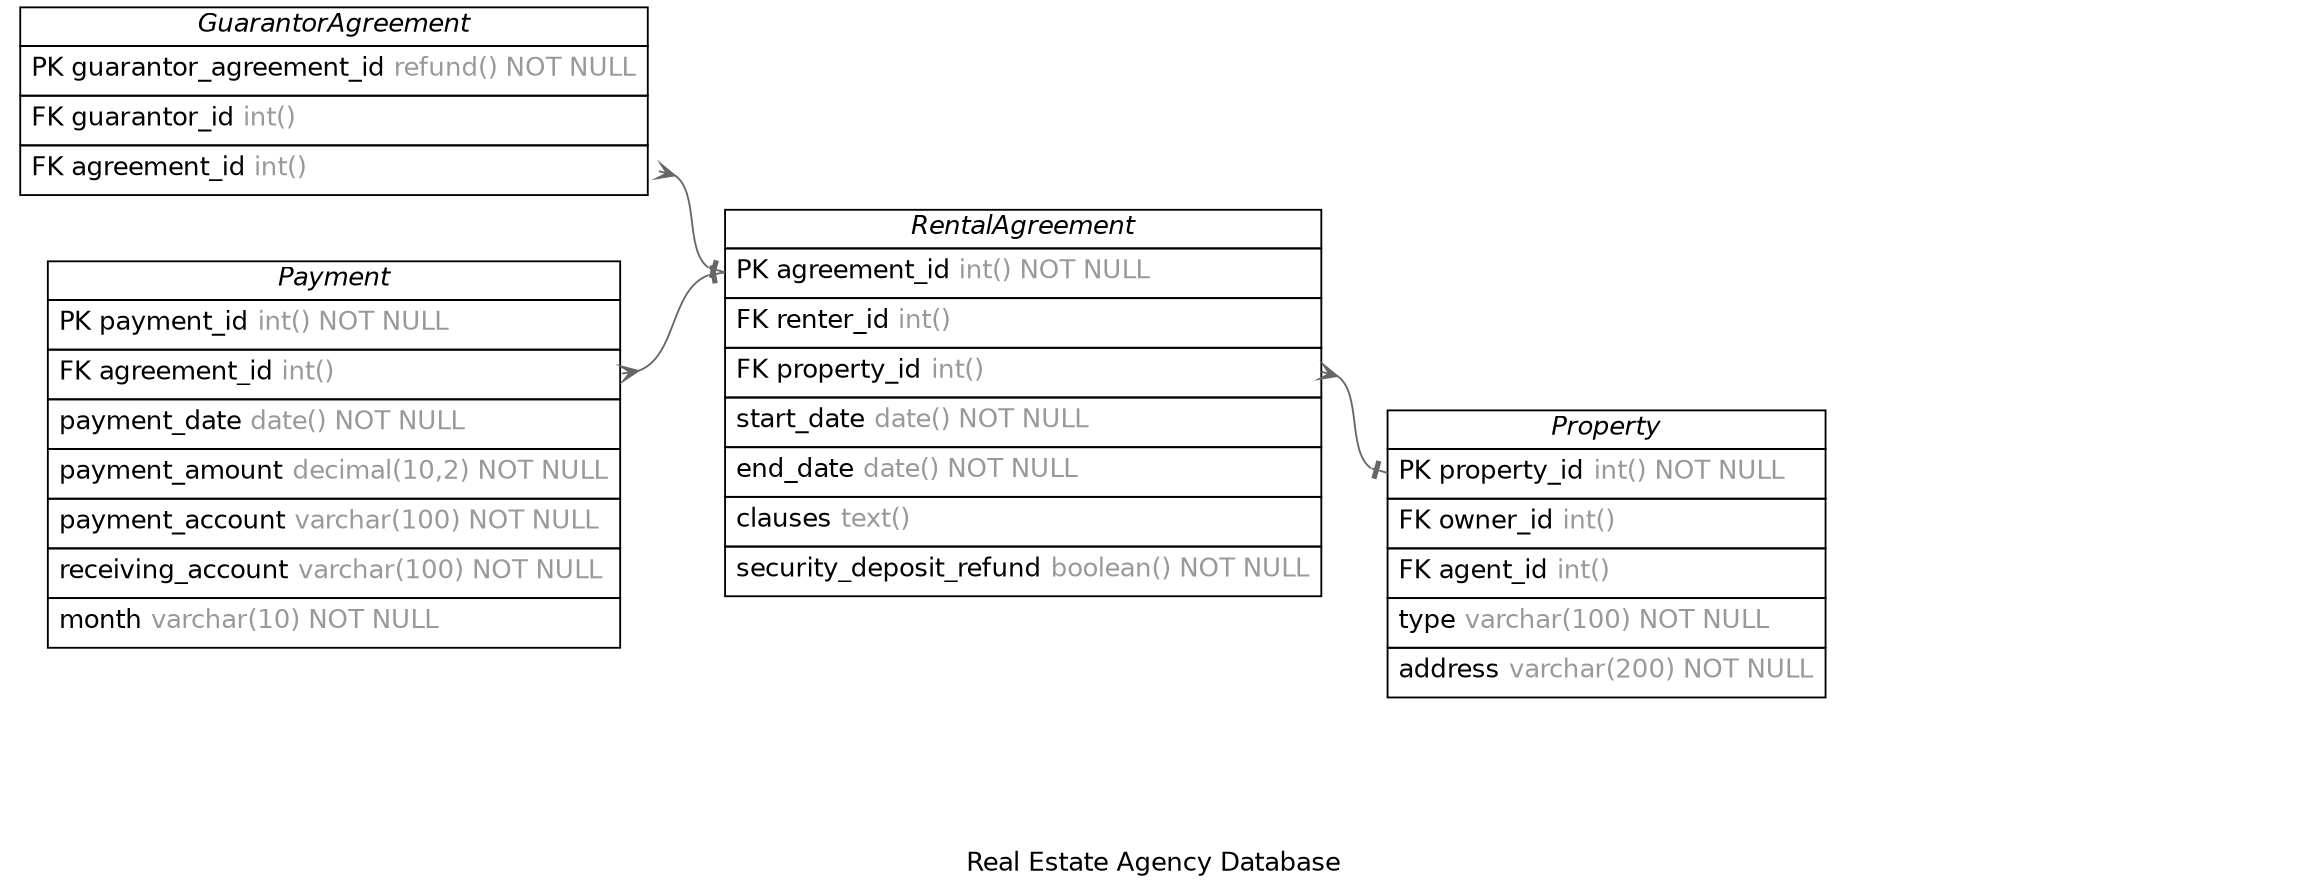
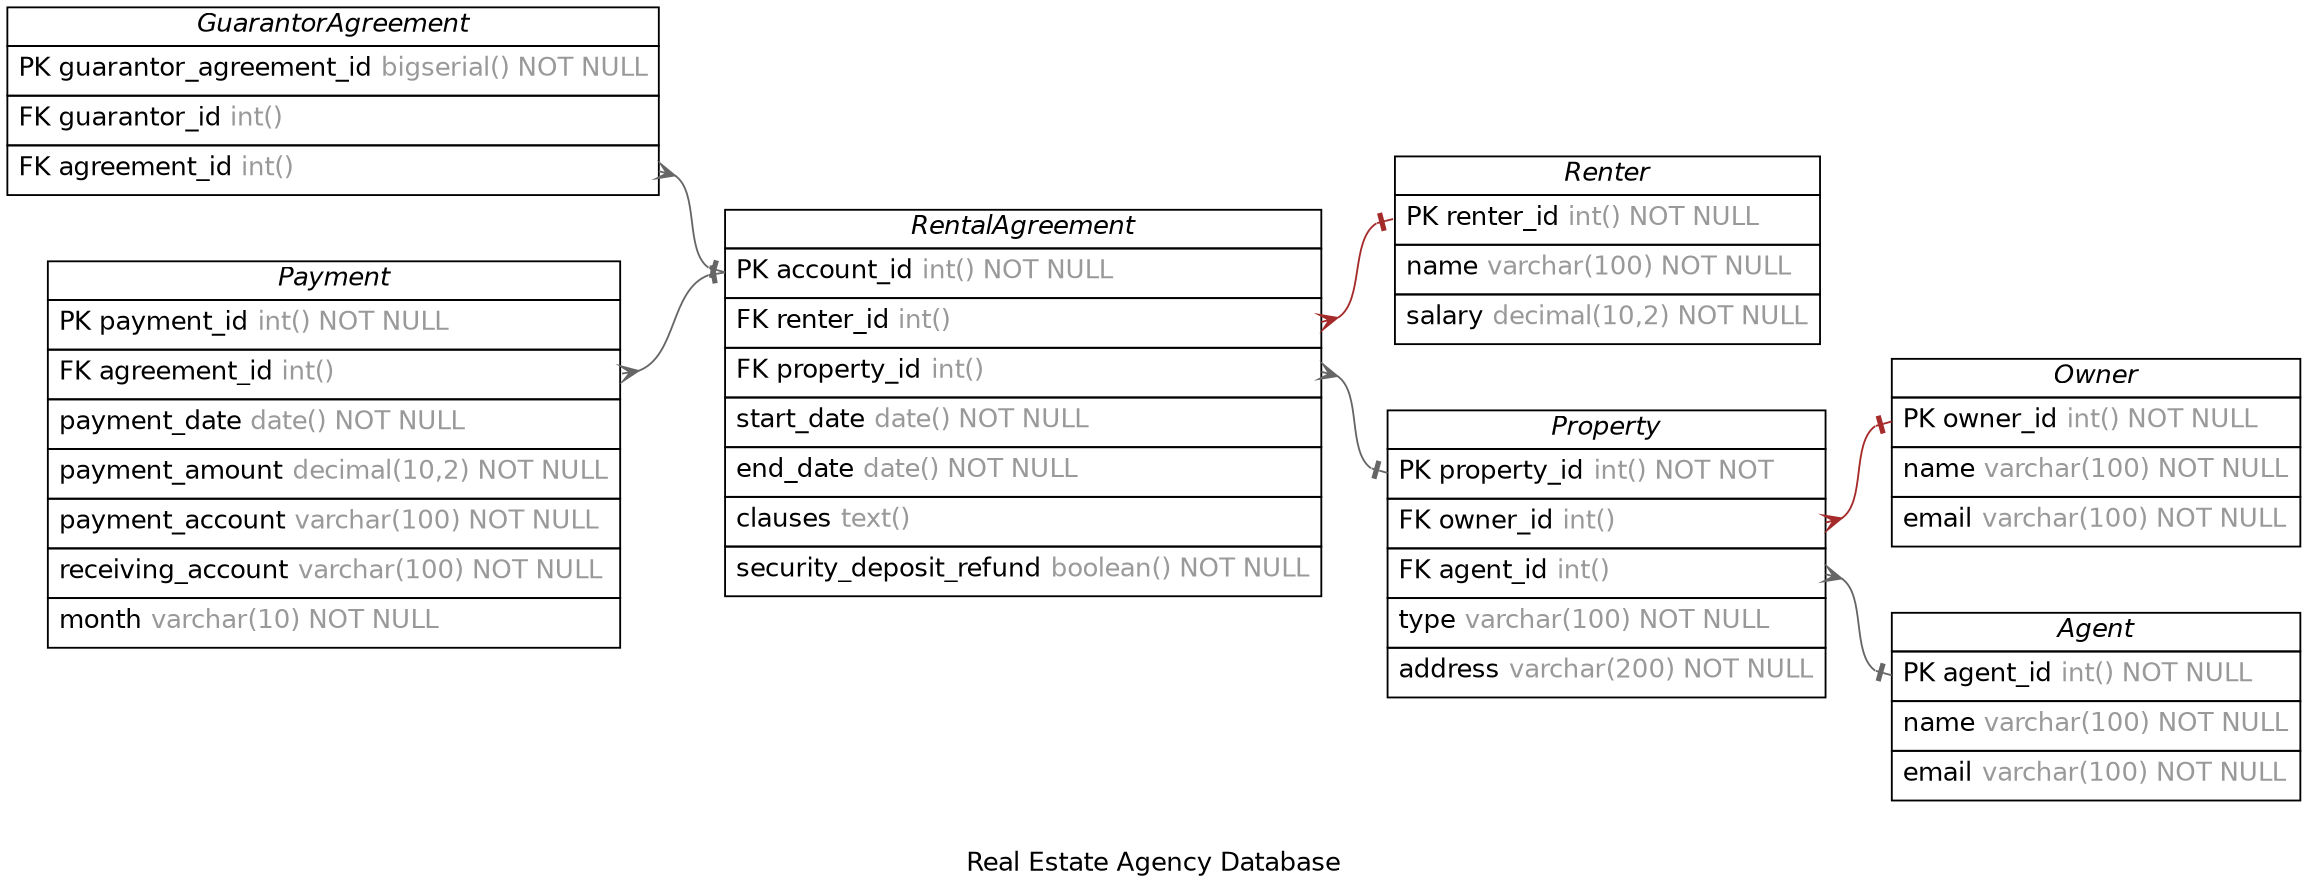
(515, 68) -> (514, 68)
none -> (1607, 250)
(847, 271) -> (829, 271)
none -> (2096, 453)
(1689, 471) -> (1684, 471)
none -> (2096, 707)
